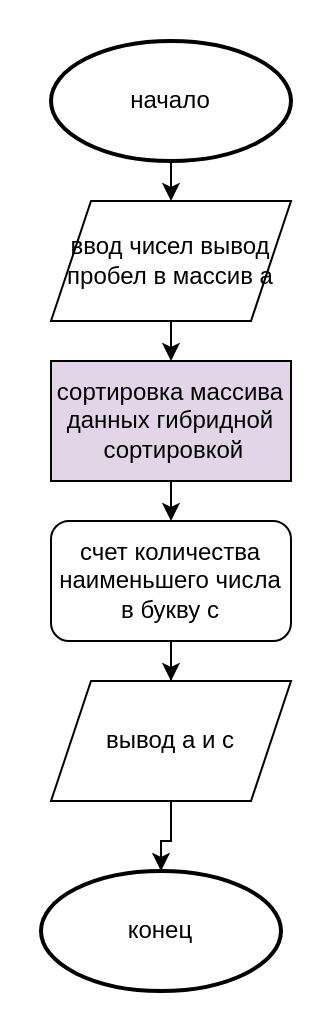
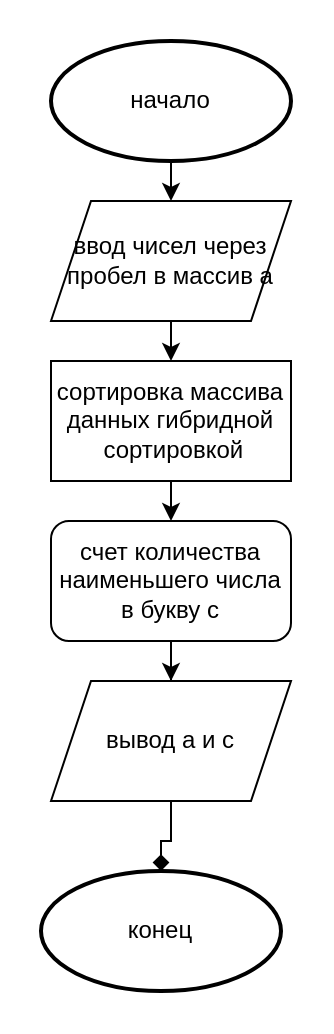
(171, 261) -> (171, 261)
(171, 421) -> (171, 421)
(161, 856) -> (161, 855)
